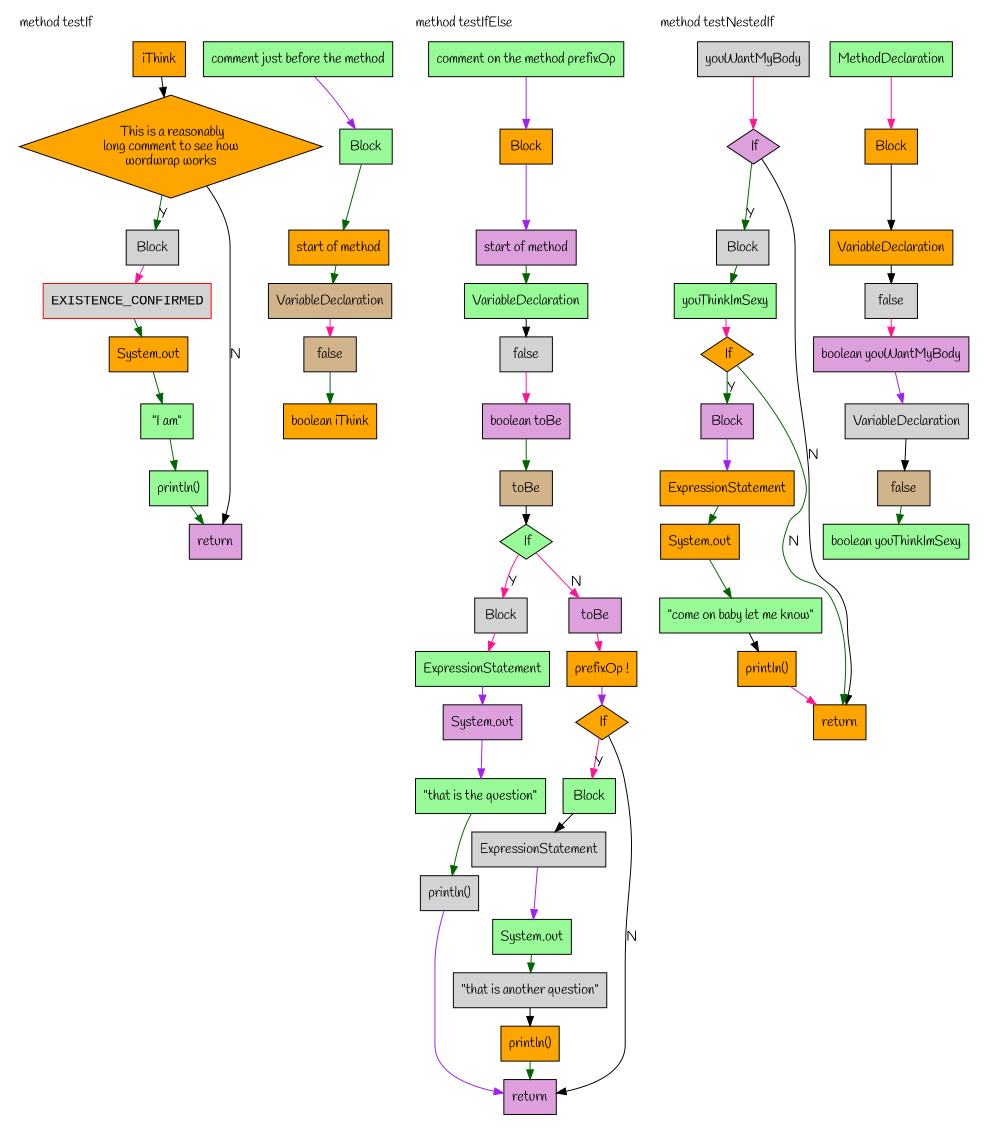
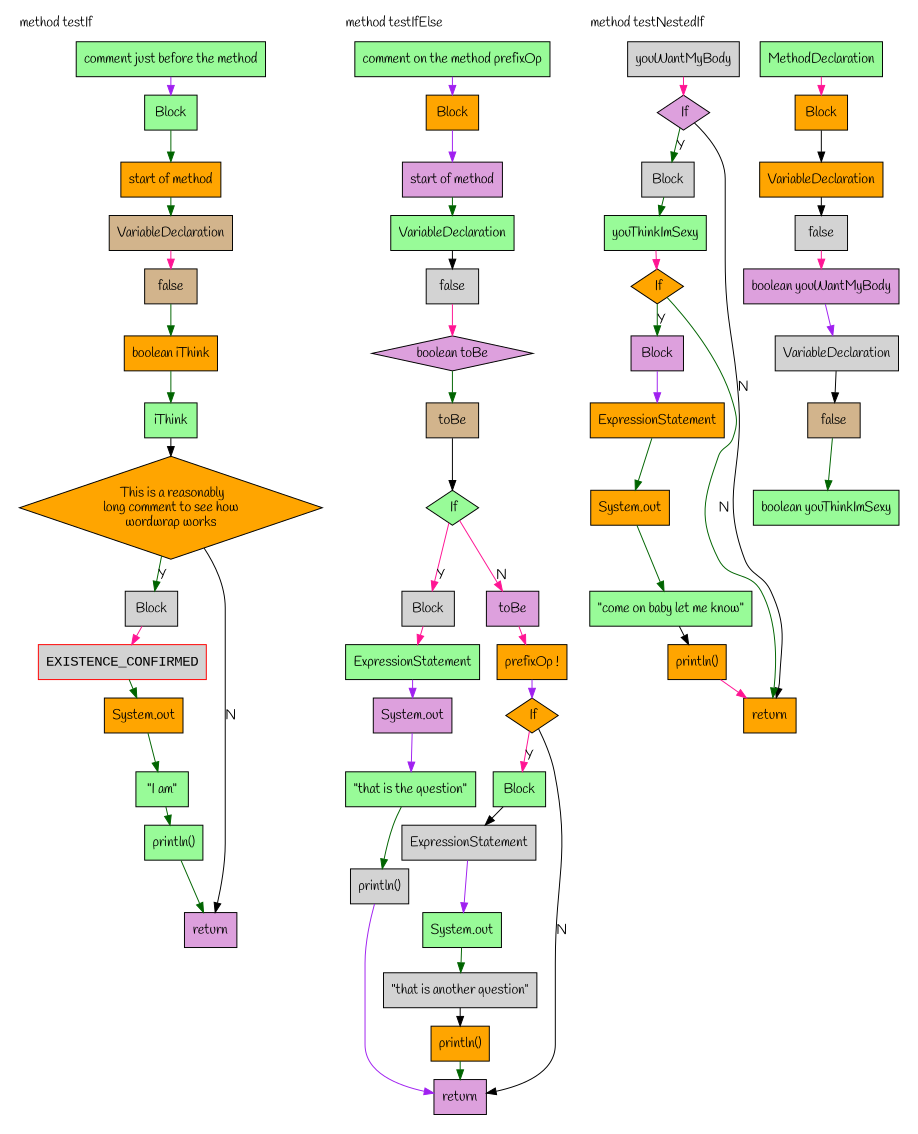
(159, 59) -> (171, 420)
none -> (171, 382)
(526, 421) -> (452, 353)
